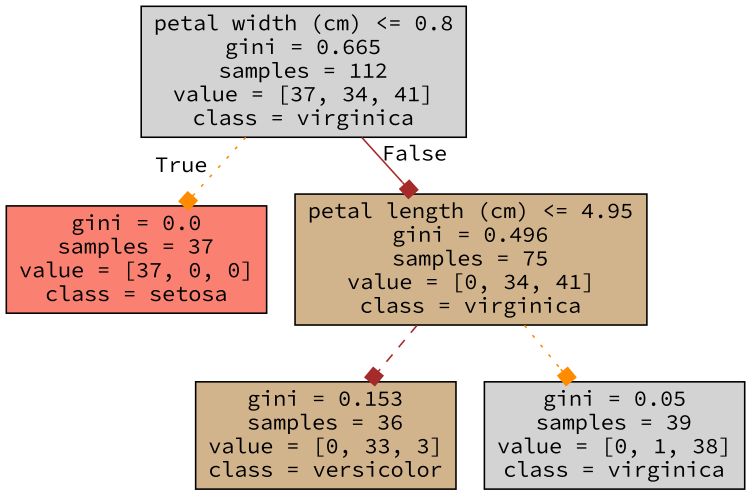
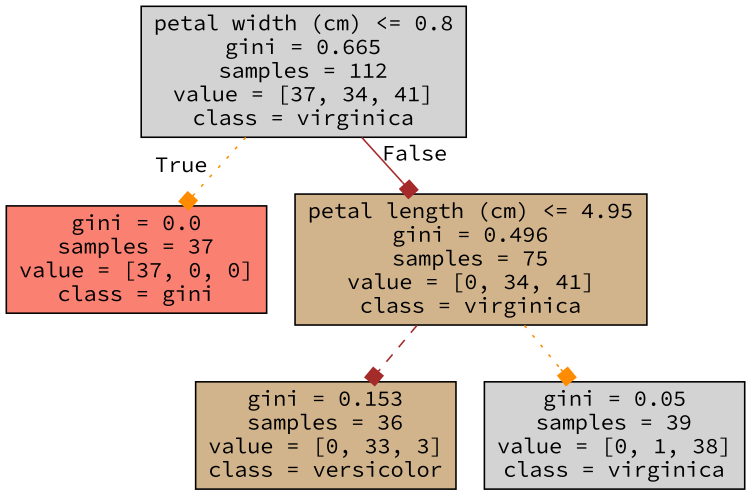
(136, 260) -> (136, 260)
